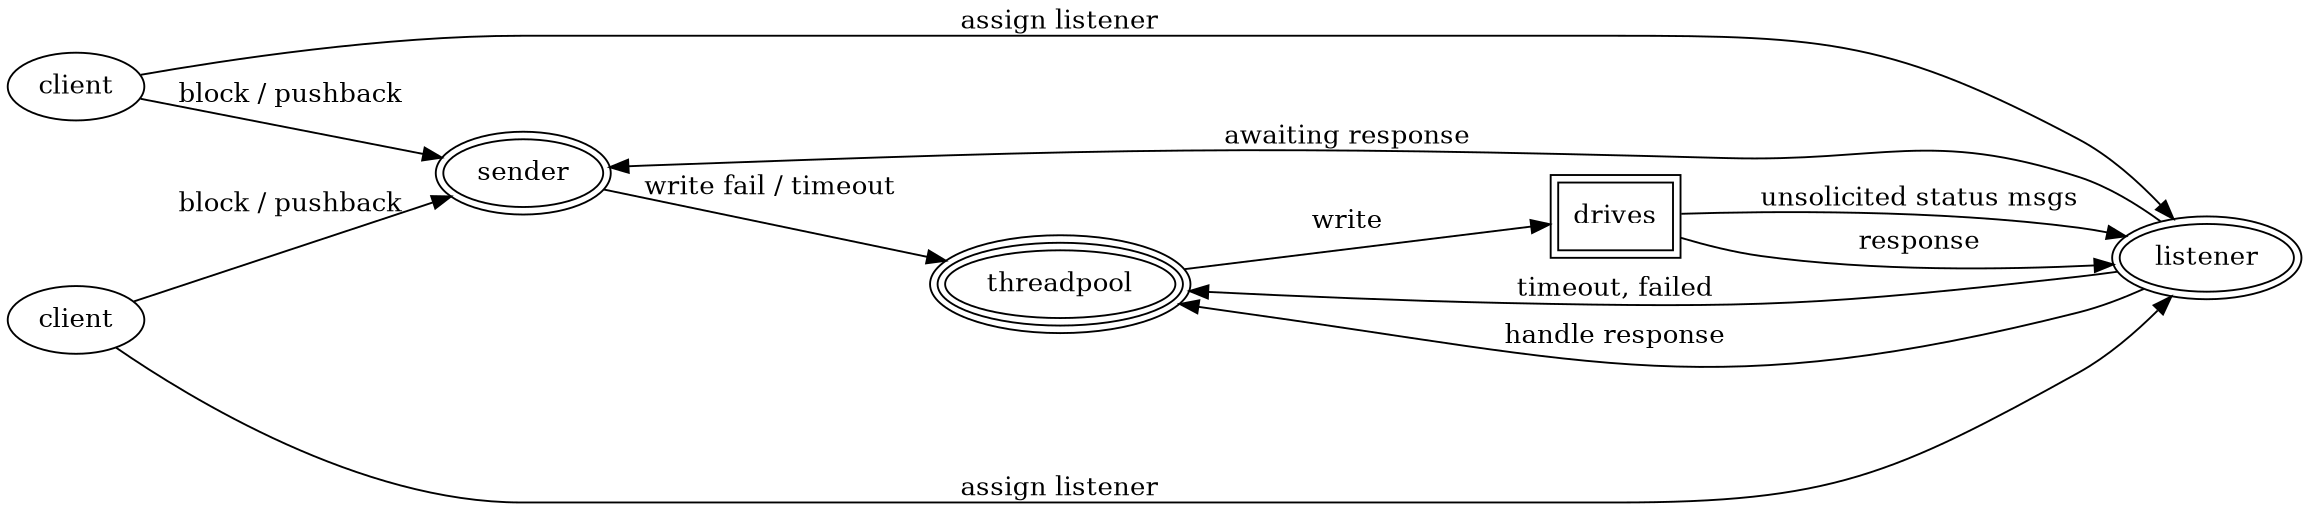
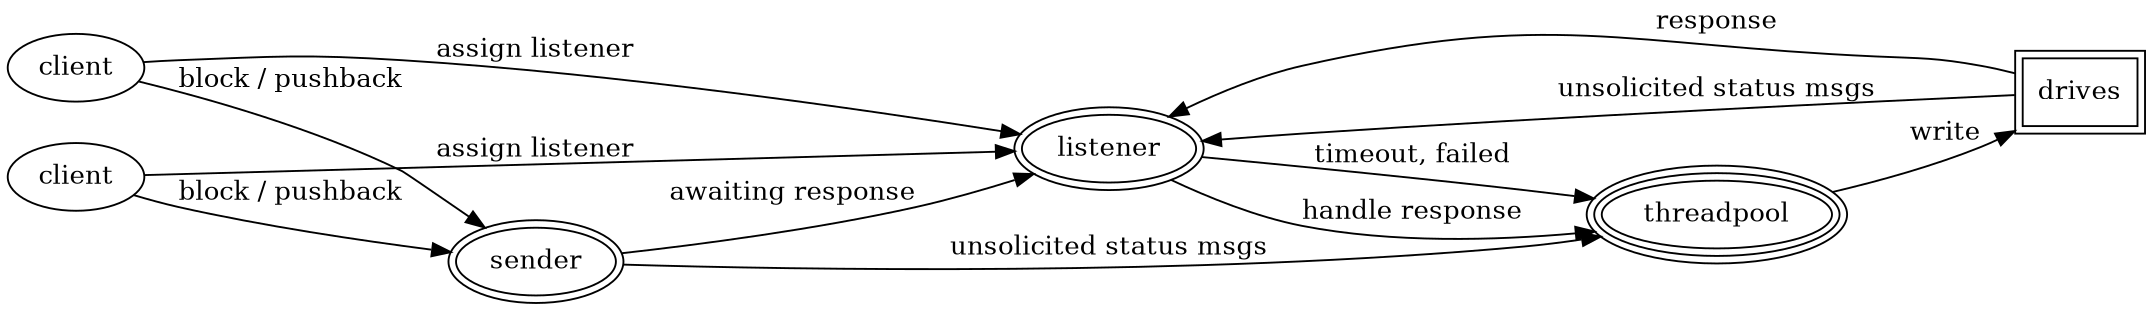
(1402, 151) -> (820, 226)
(770, 187) -> (1109, 247)
